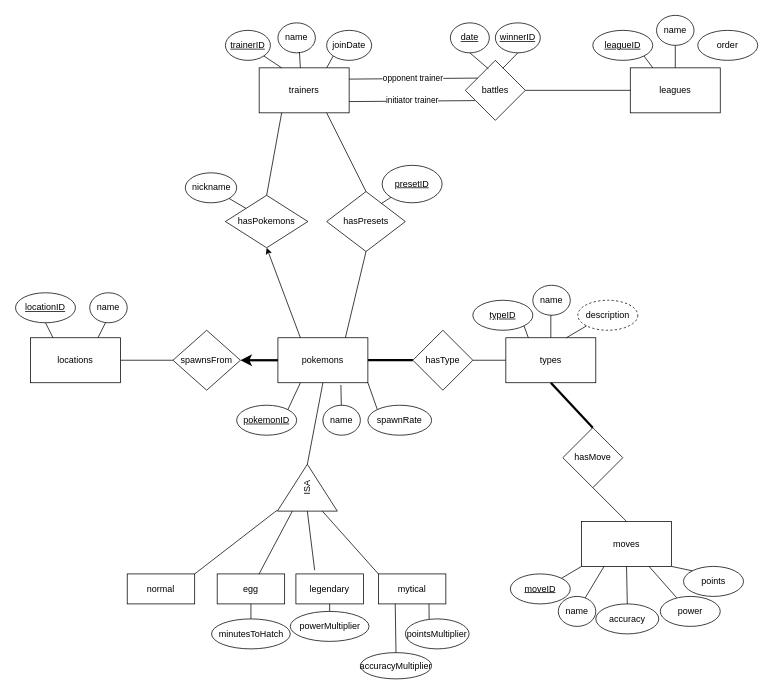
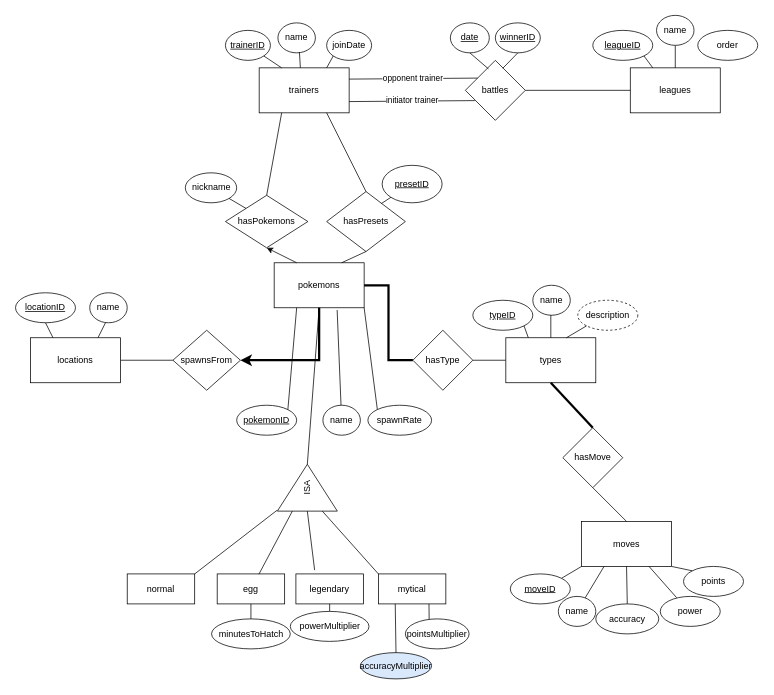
(323, 360) -> (319, 285)
(396, 666) -> (396, 666)
